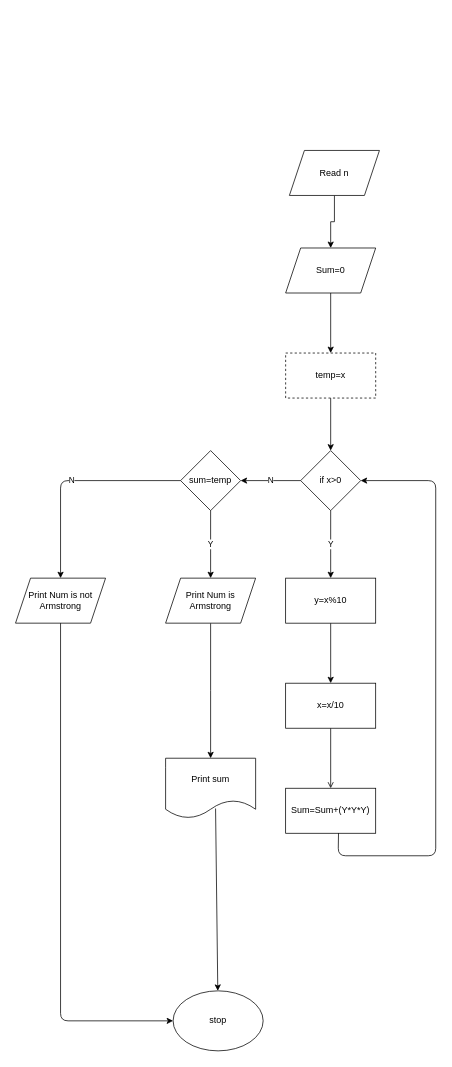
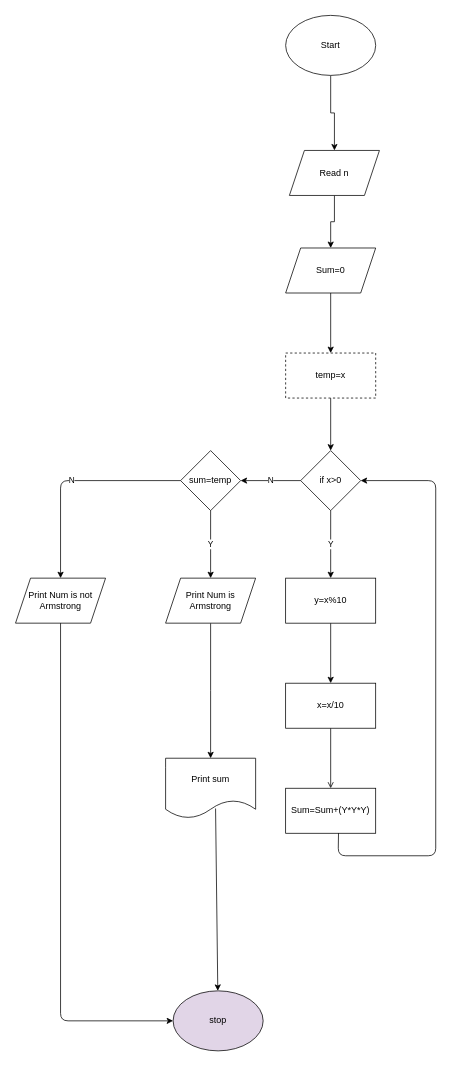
none -> (330, 45)
none -> (330, 112)
(218, 1020) -> (218, 1020)
